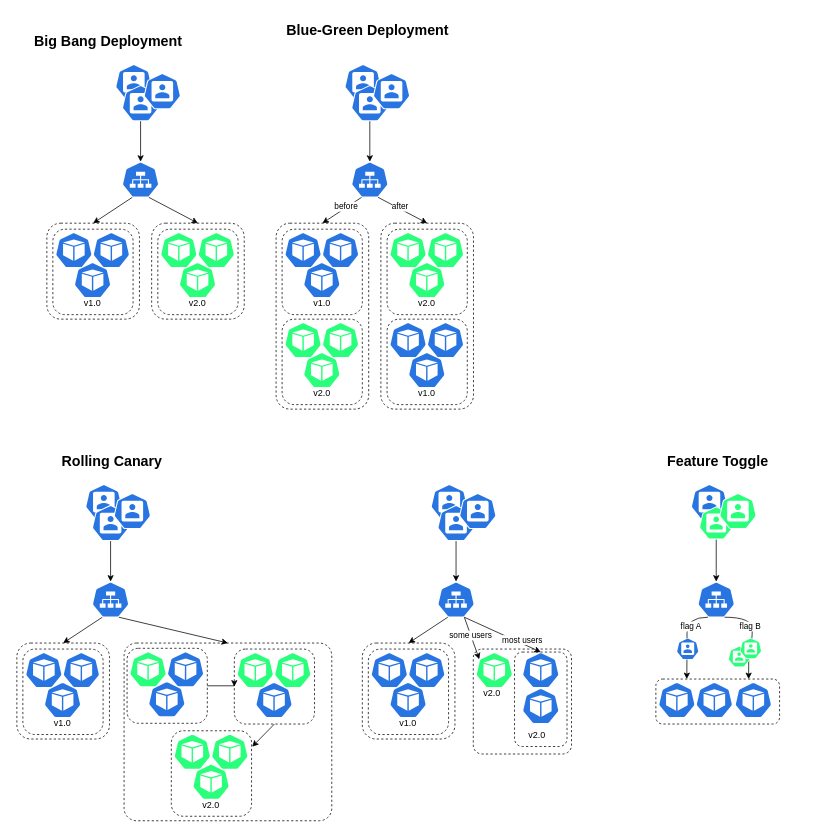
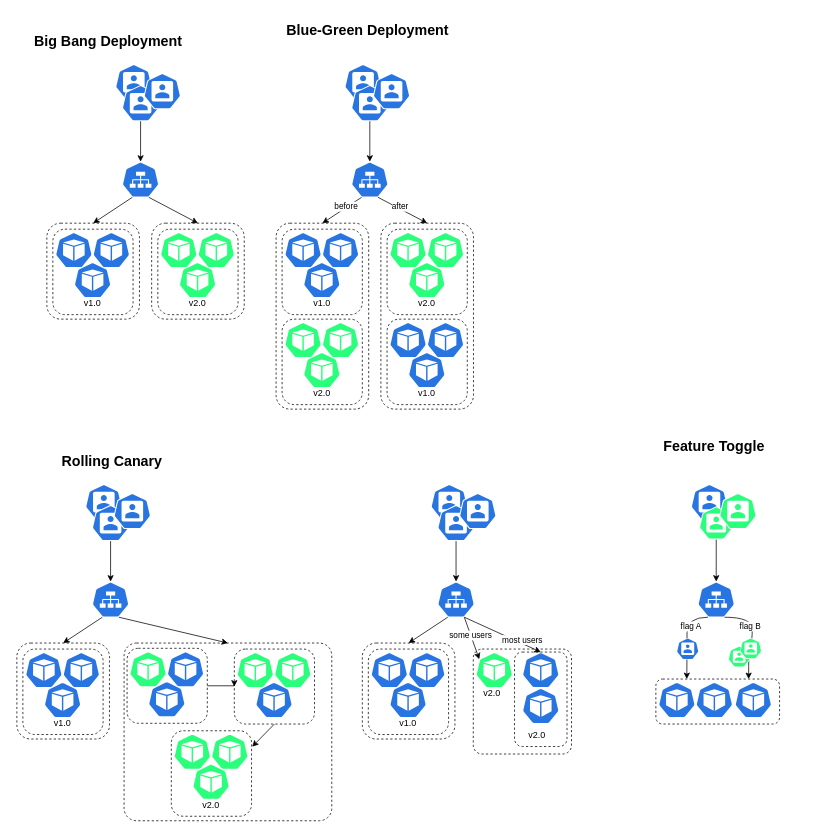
(718, 462) -> (714, 447)
